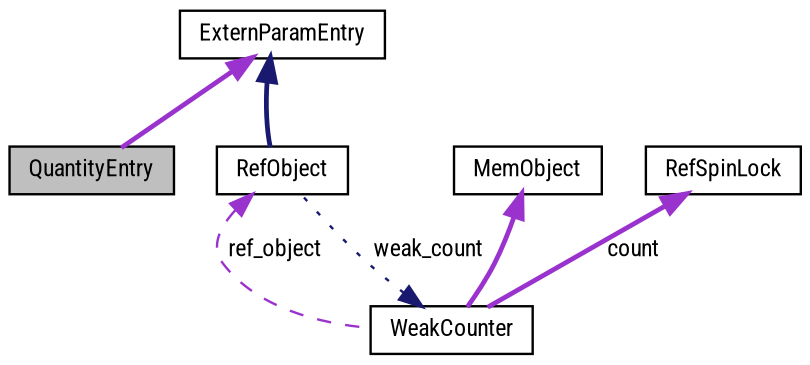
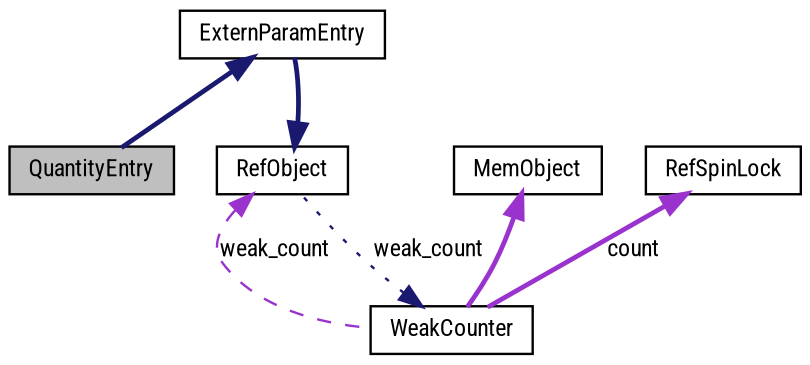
(177, 110) -> (177, 110)
(267, 114) -> (298, 90)
(273, 250) -> (273, 250)
